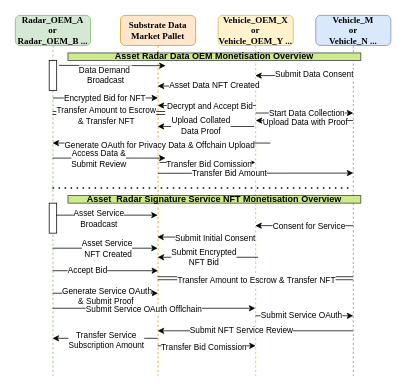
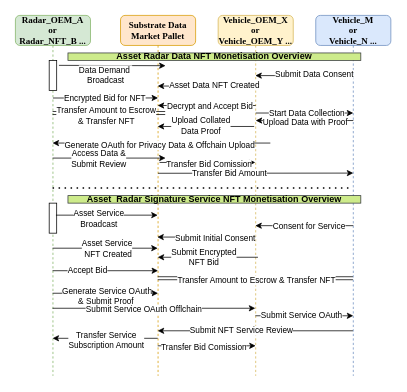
(53, 30) -> (53, 30)
(214, 57) -> (214, 57)
